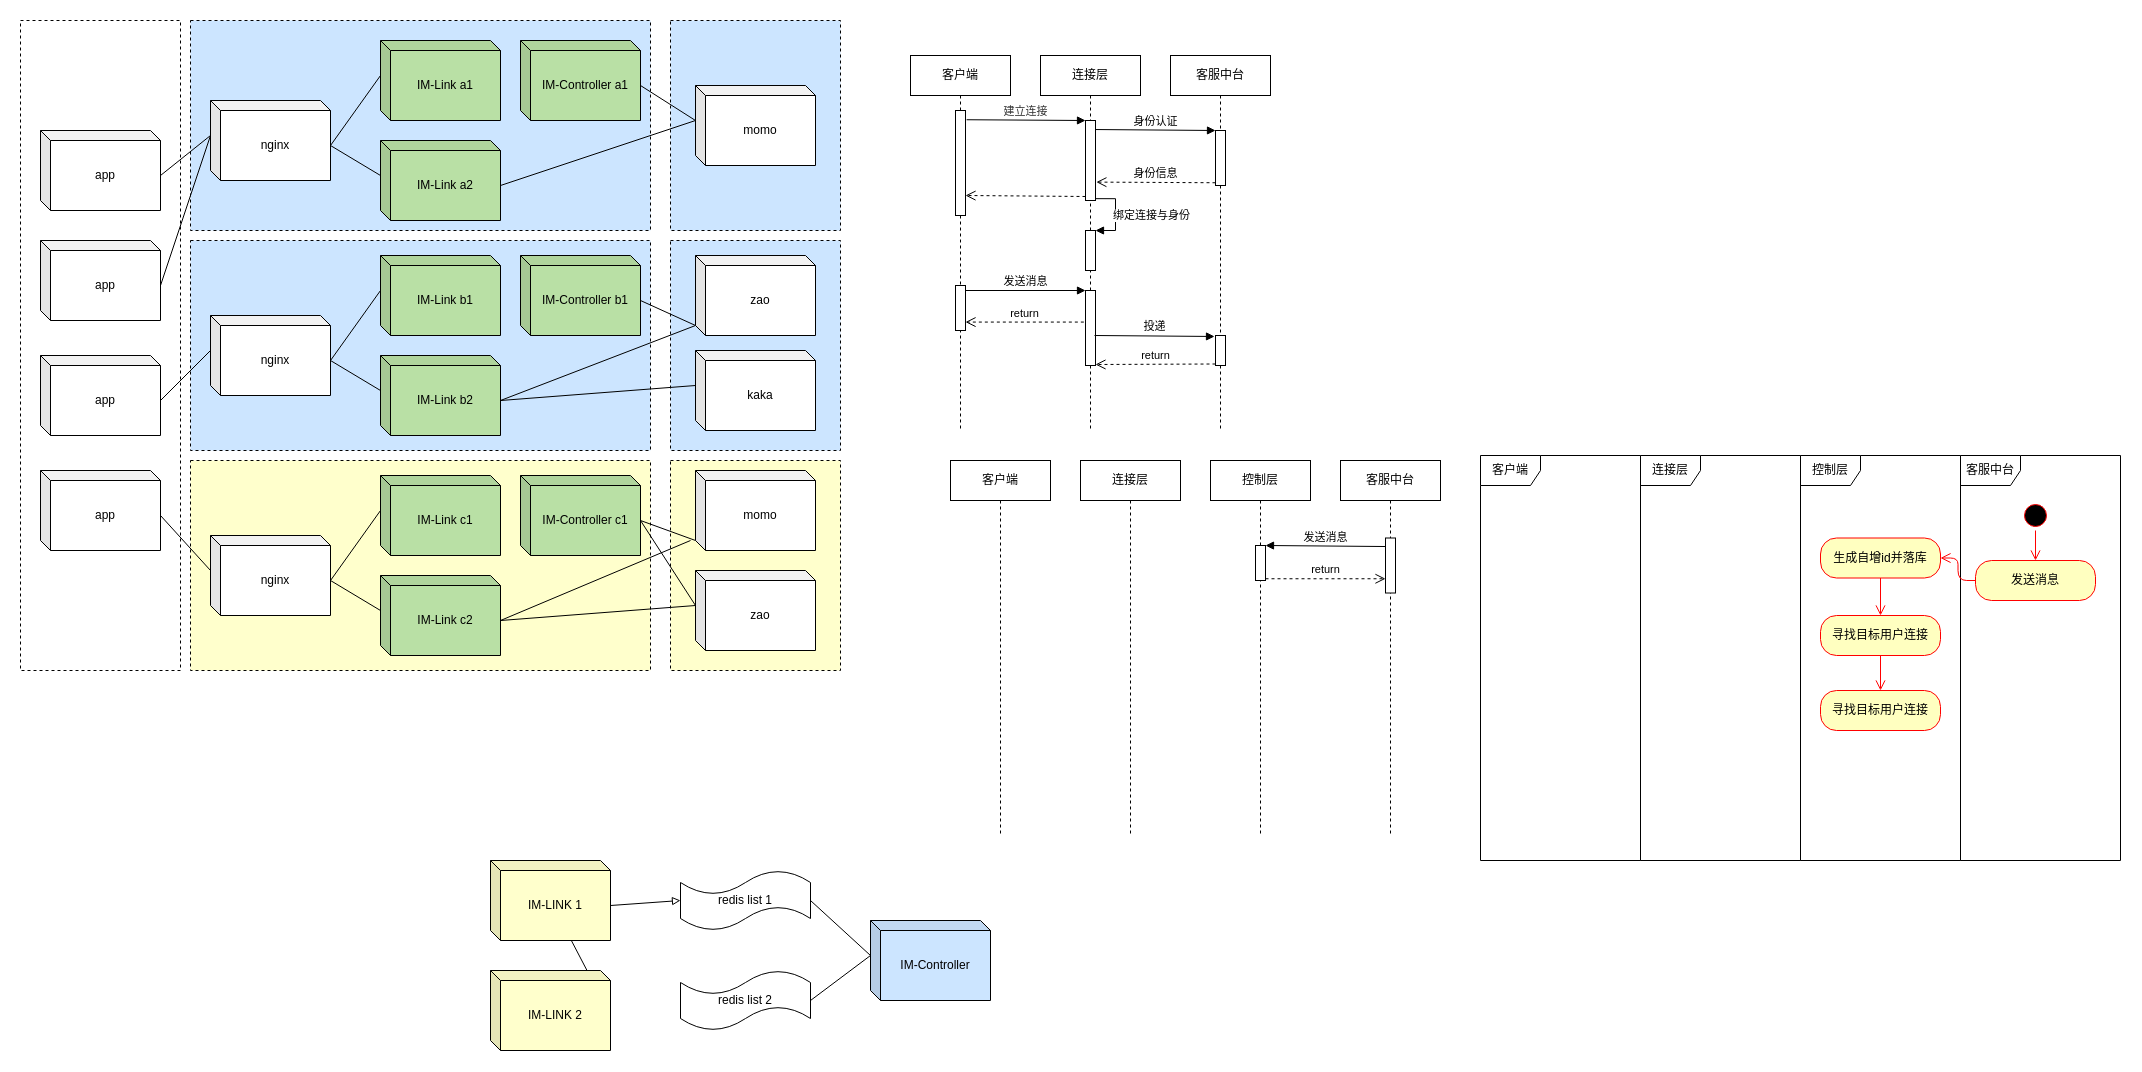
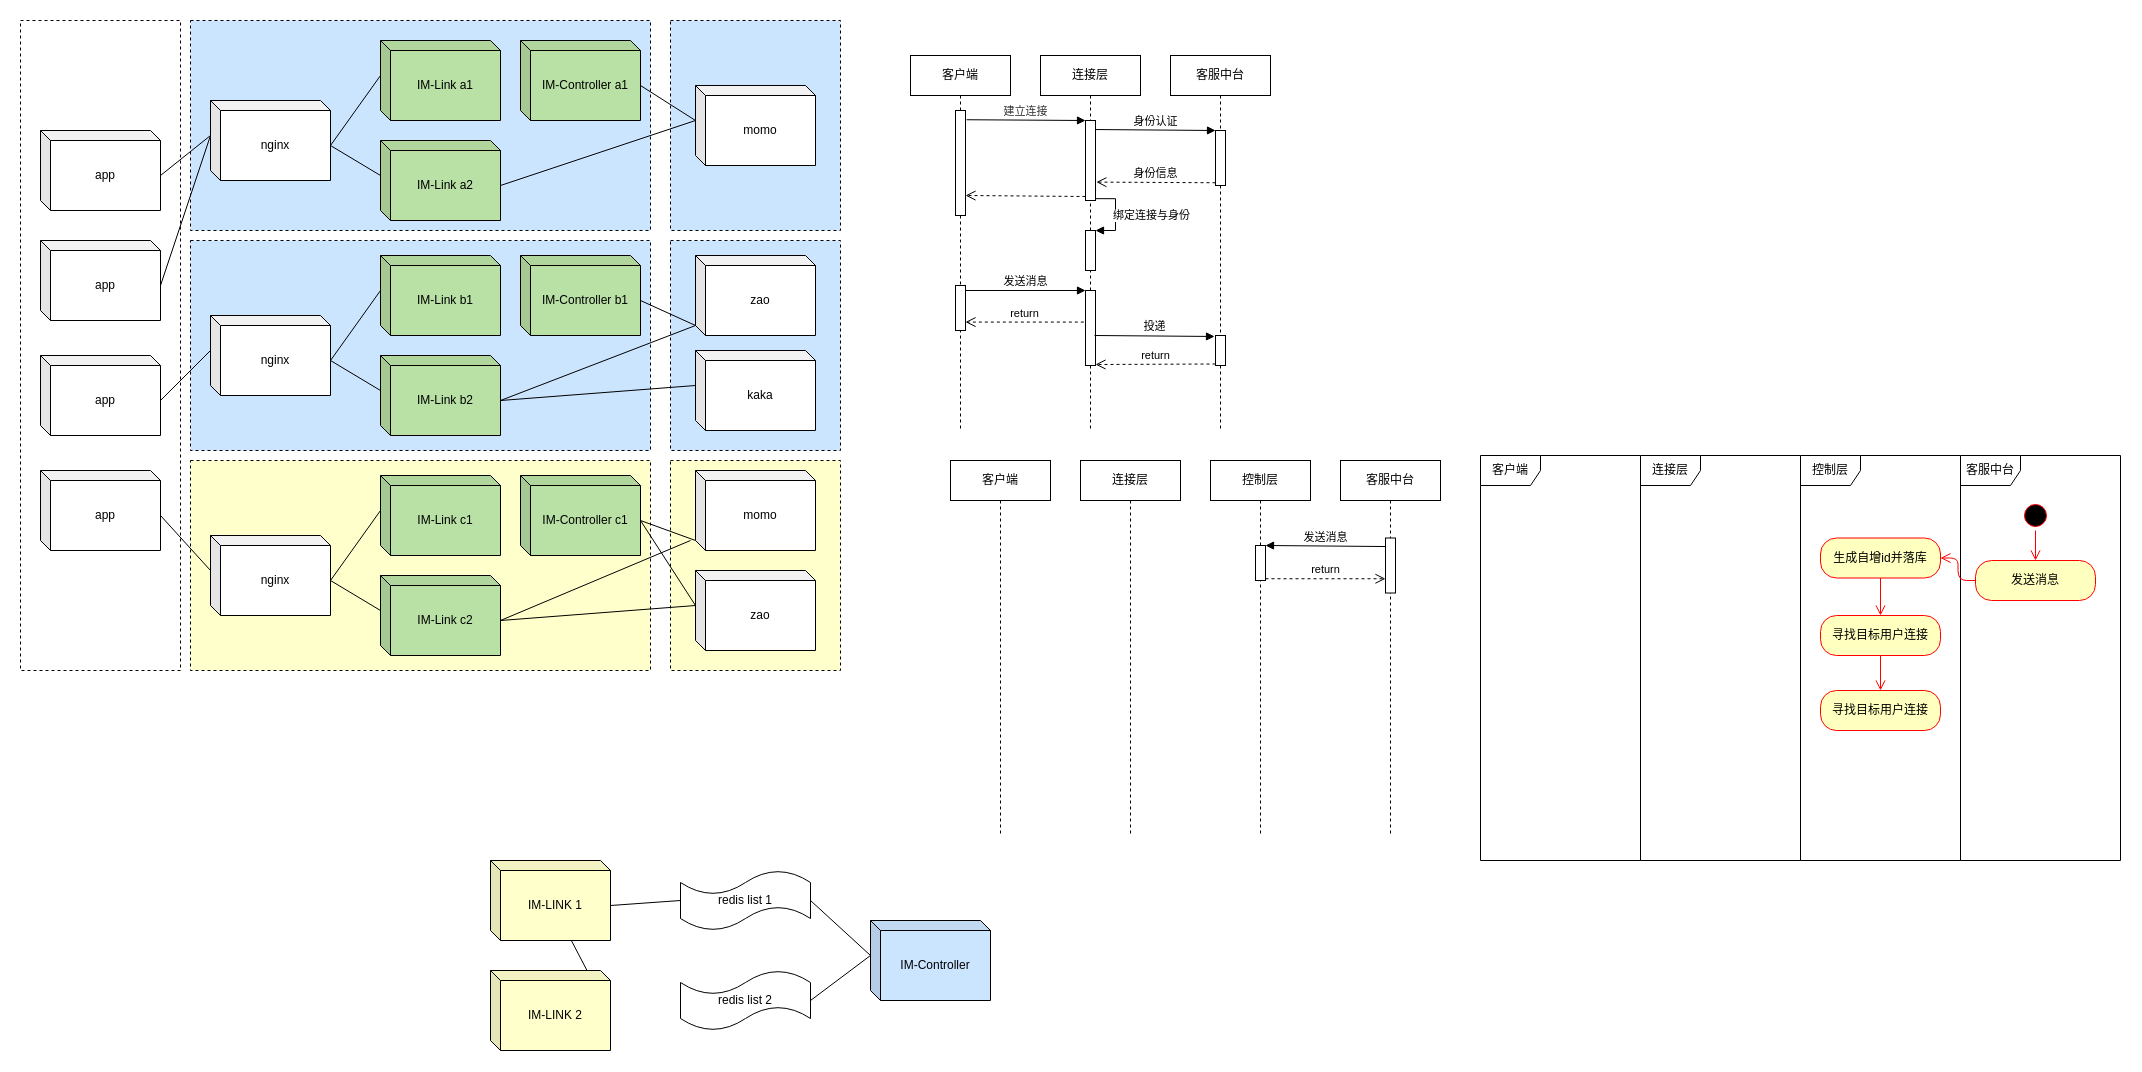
(671, 901) -> (674, 901)
